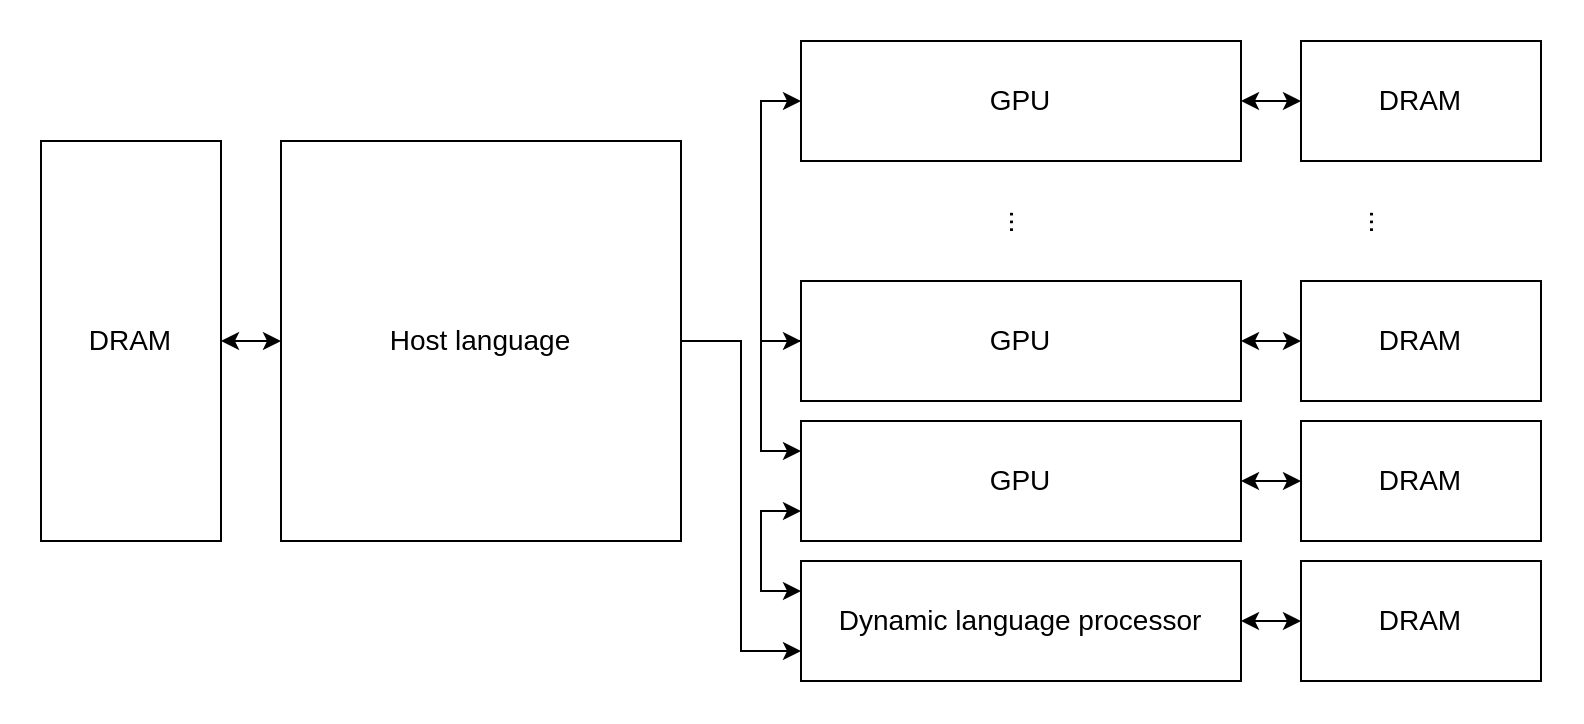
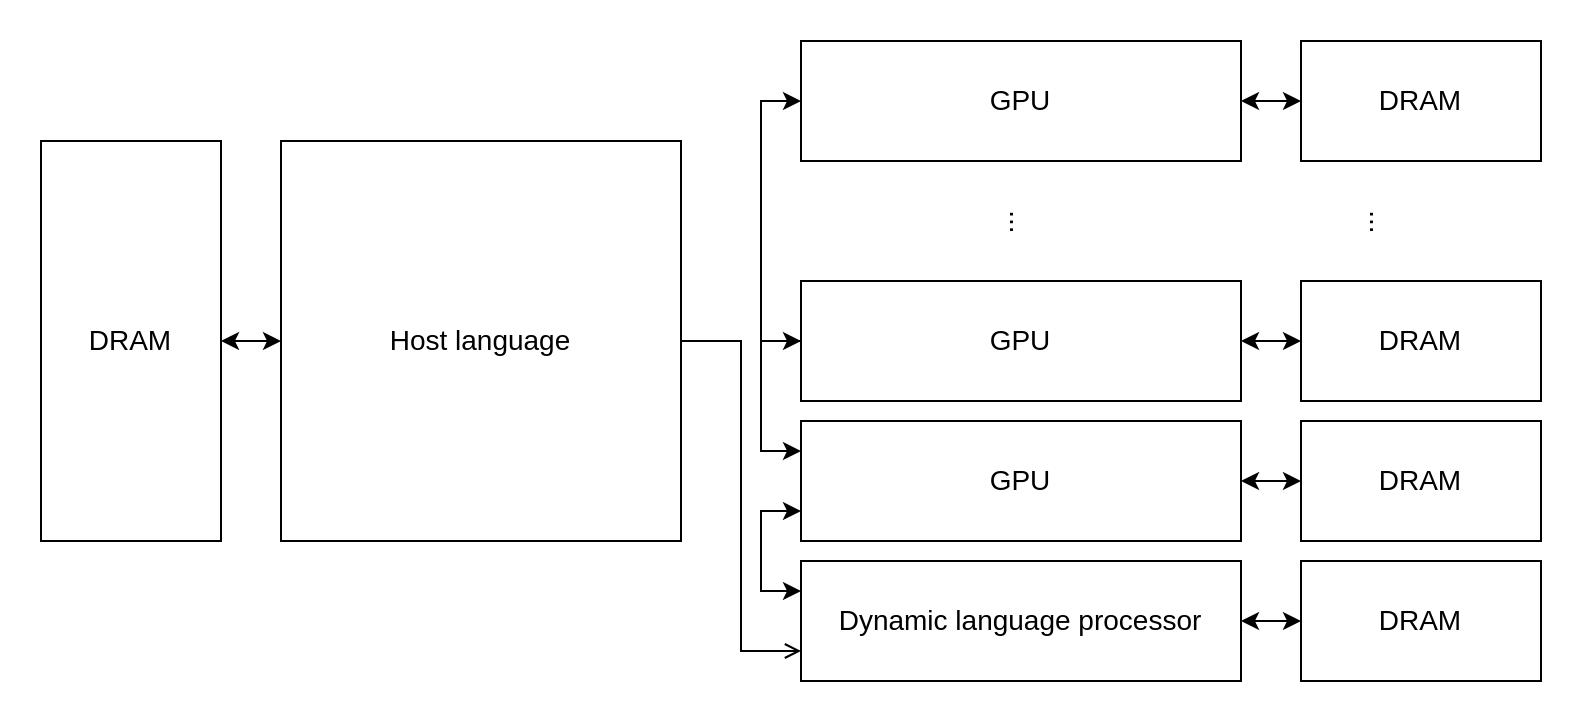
(786, 651) -> (788, 651)
